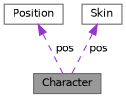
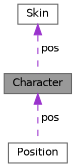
(53, 54) -> (38, 124)
